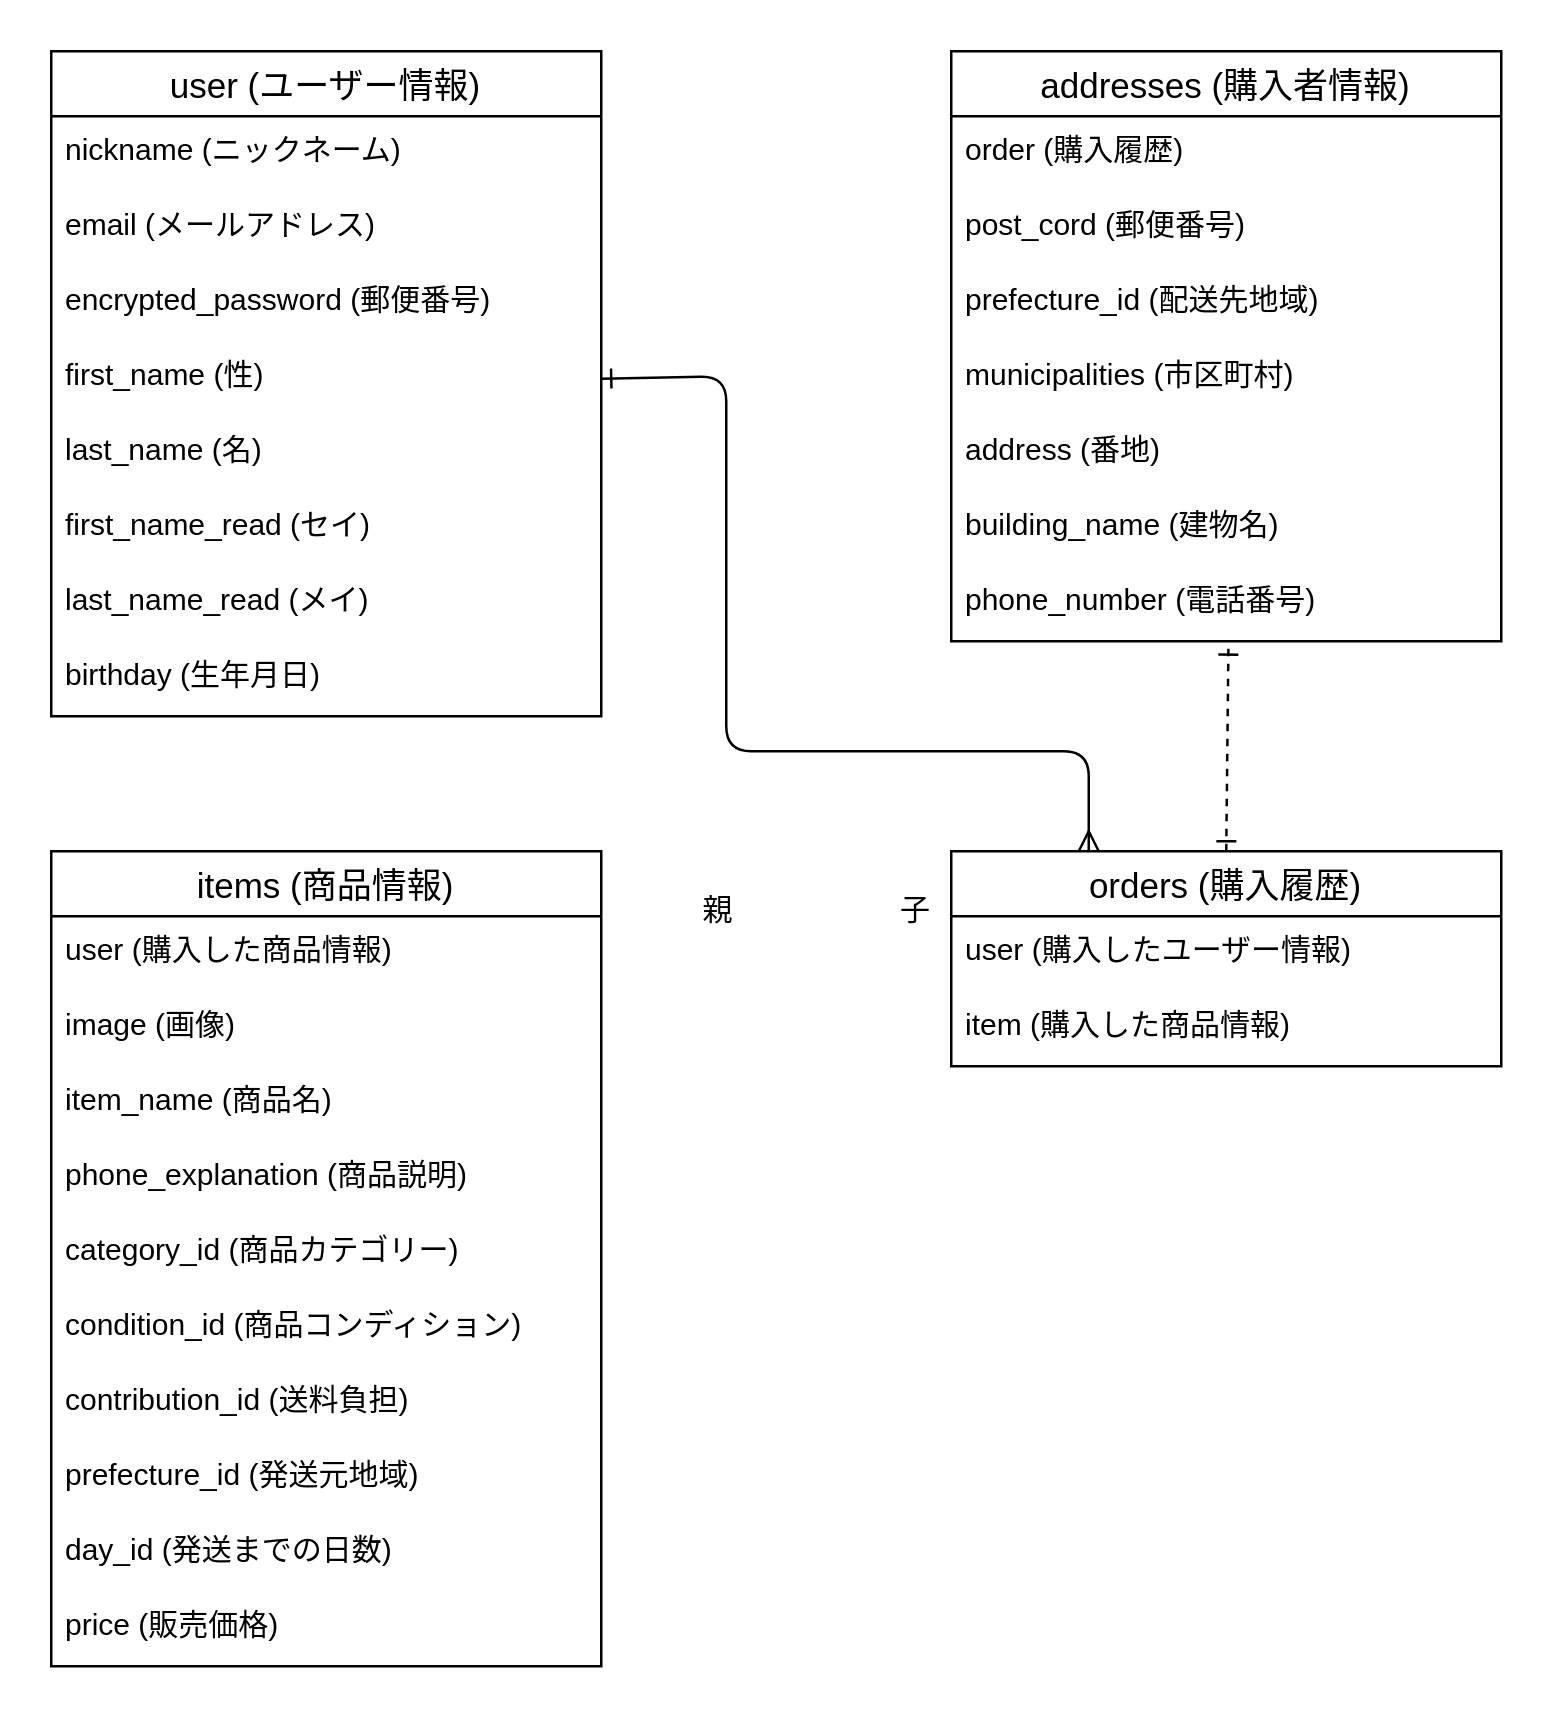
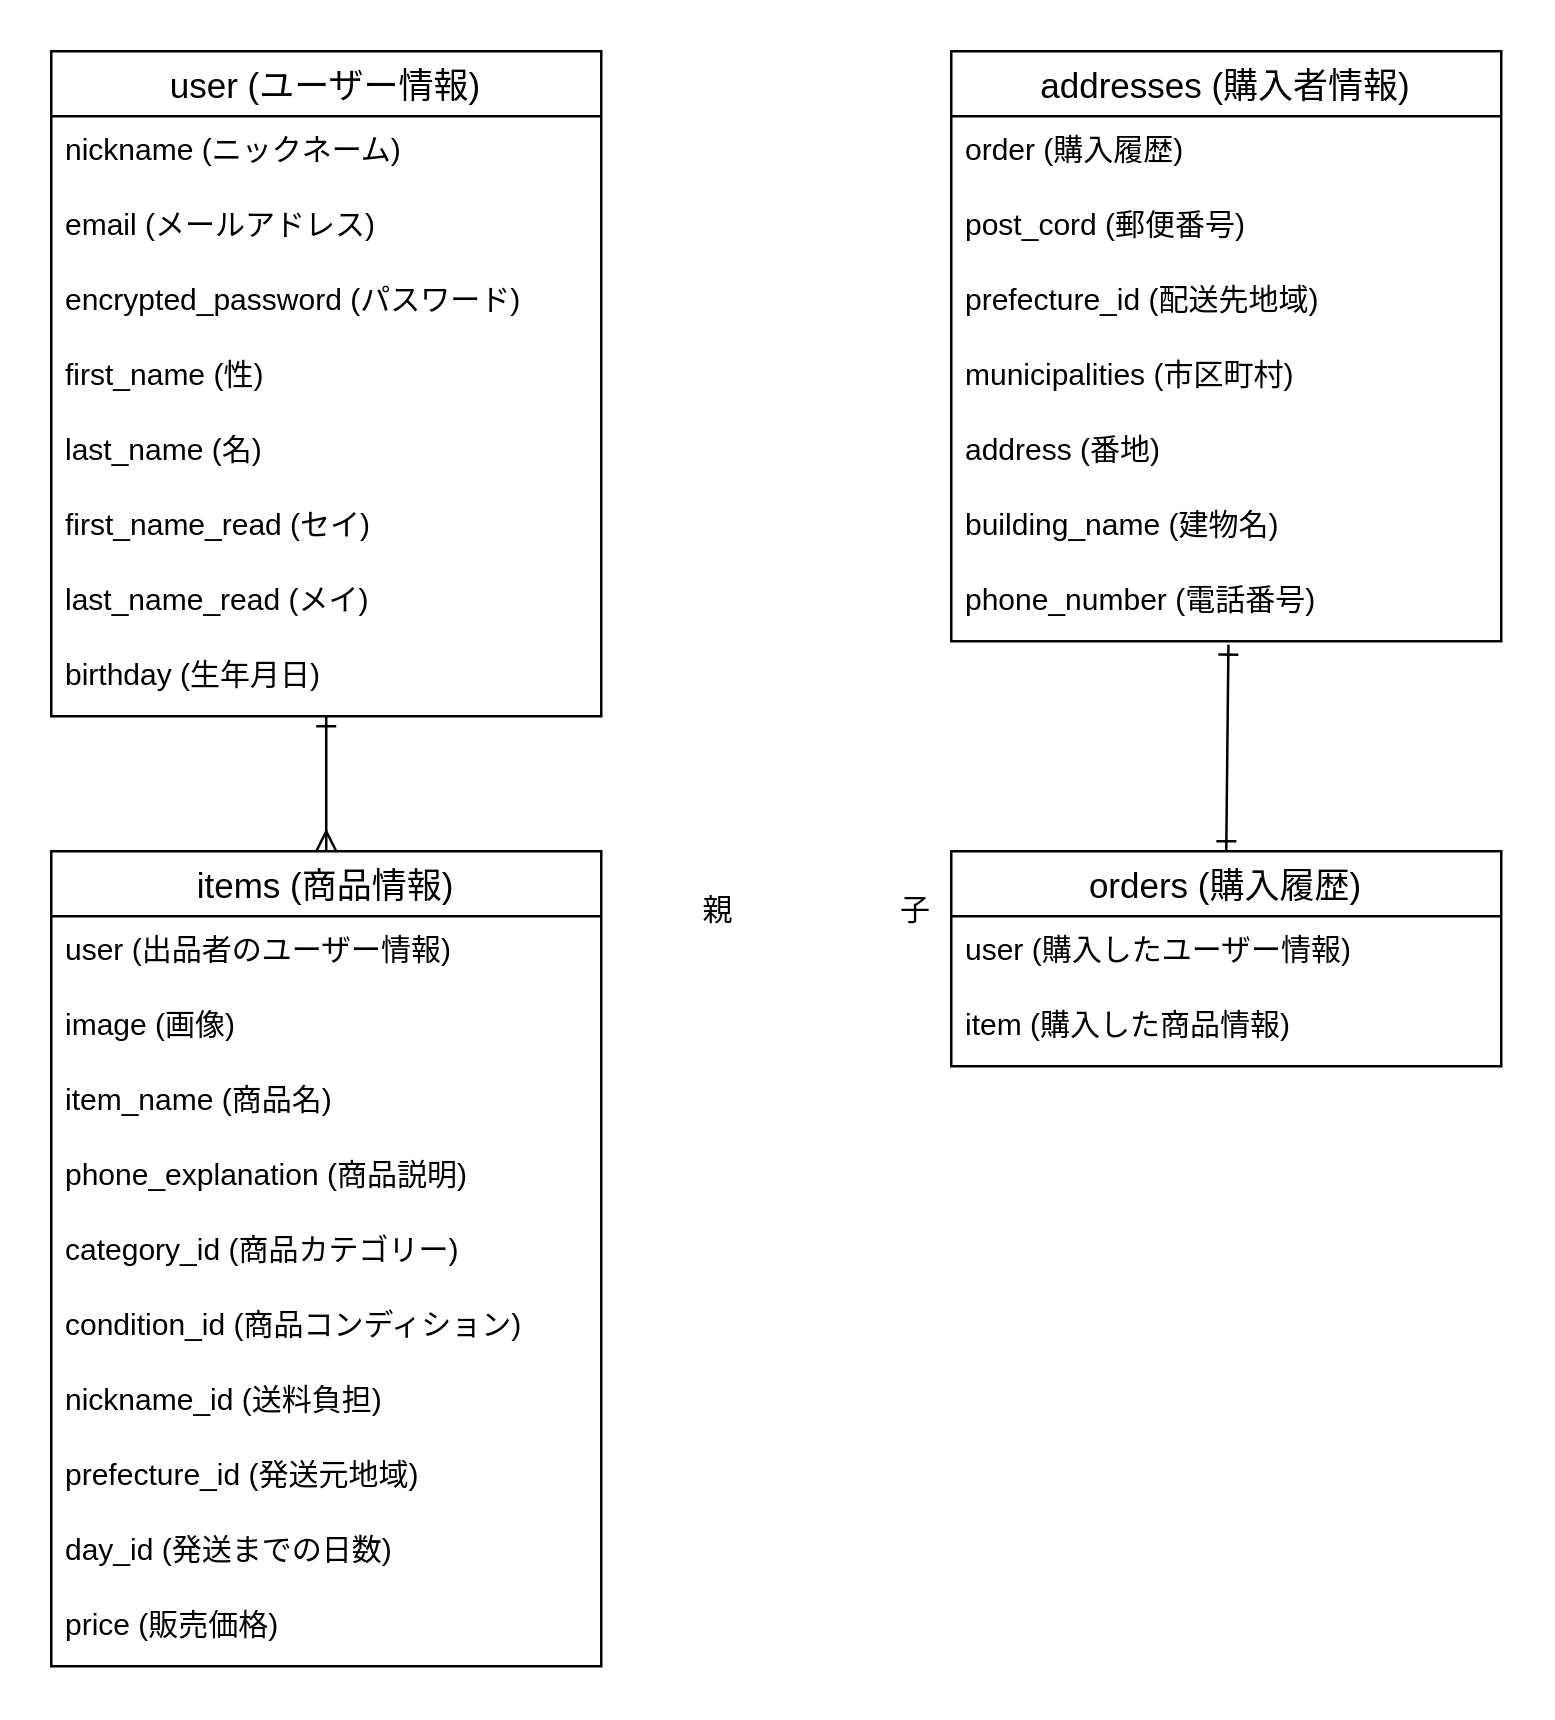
(298, 300) -> (313, 300)
(726, 726) -> none
(1227, 746) -> (1227, 746)
none -> (326, 786)
(240, 950) -> (270, 950)
(261, 1400) -> (231, 1400)
